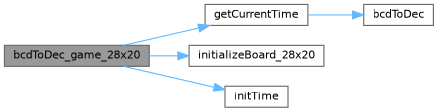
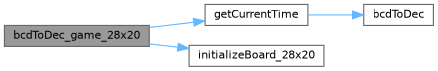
(256, 97) -> none
